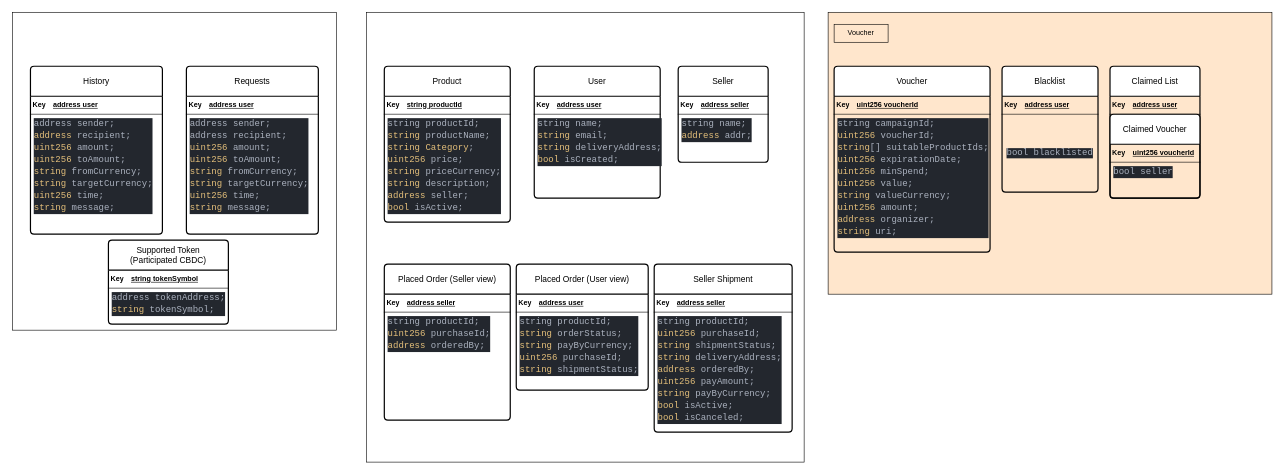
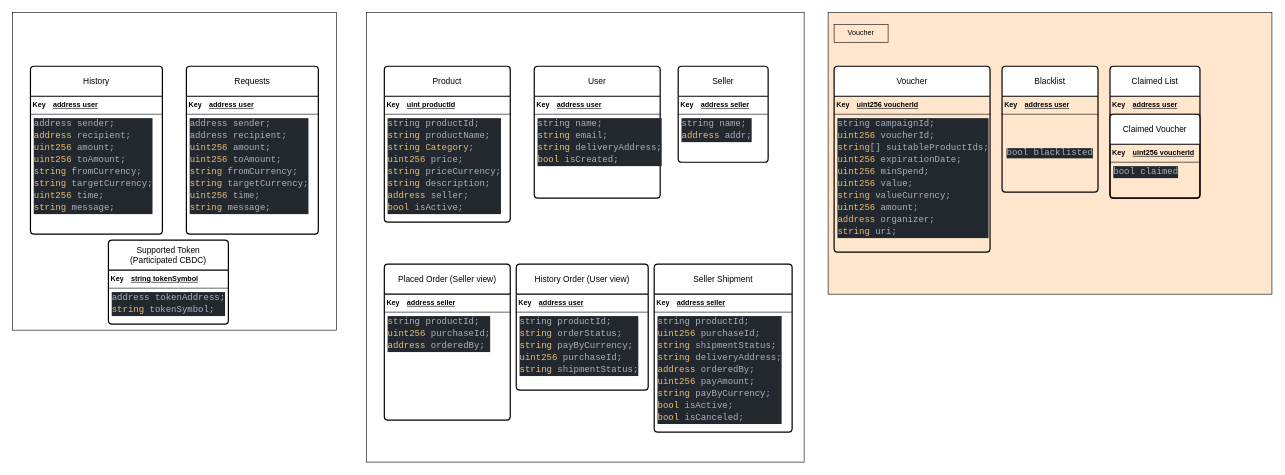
(437, 105) -> (433, 105)
(1132, 171) -> (1134, 171)
(582, 279) -> (582, 279)
